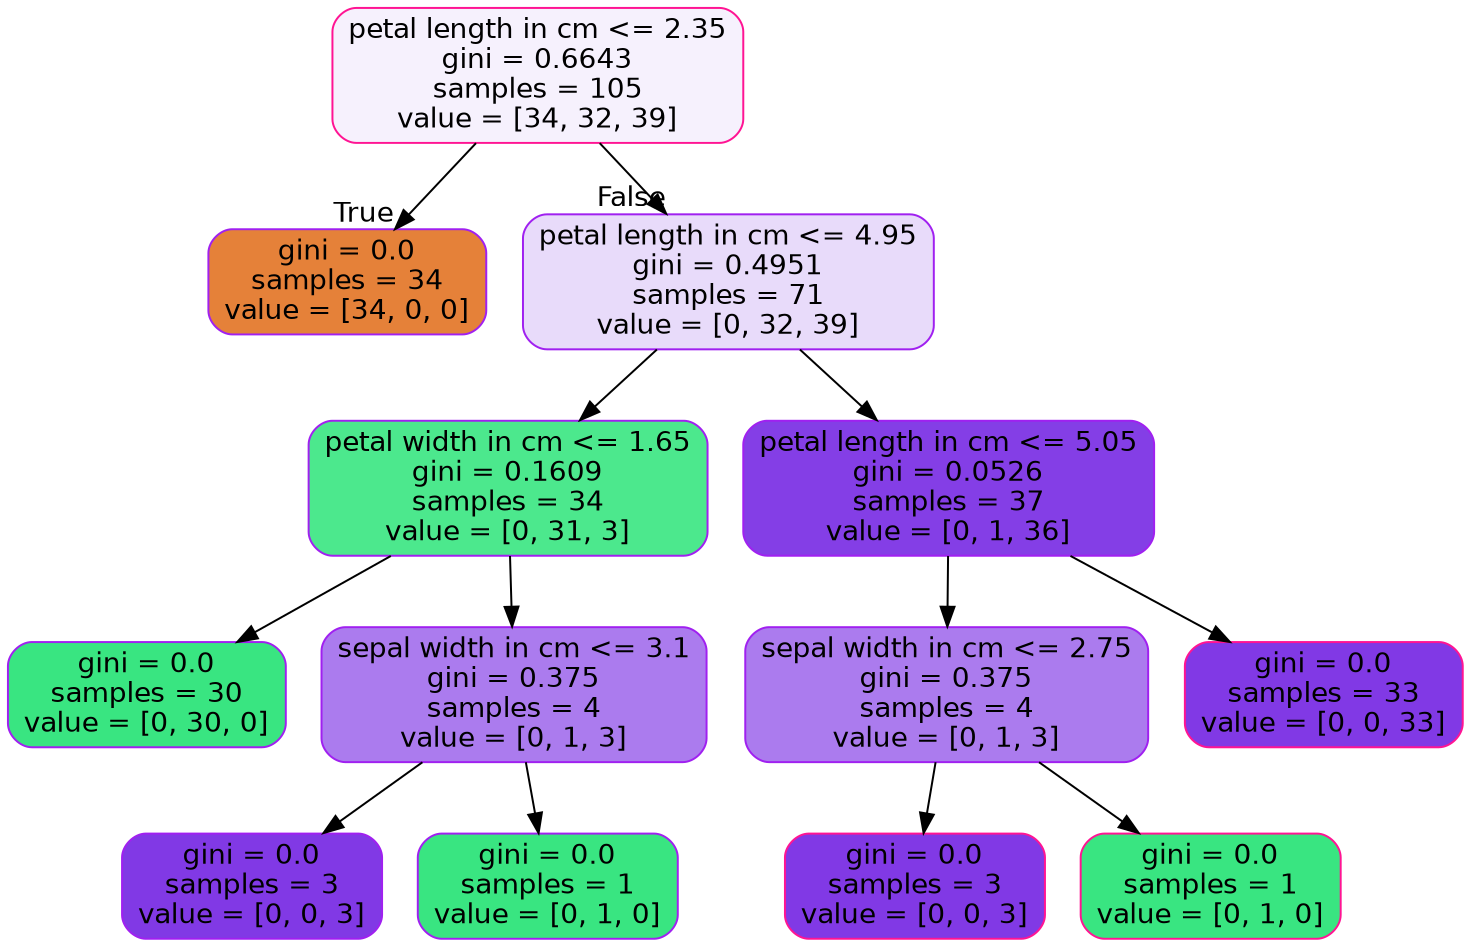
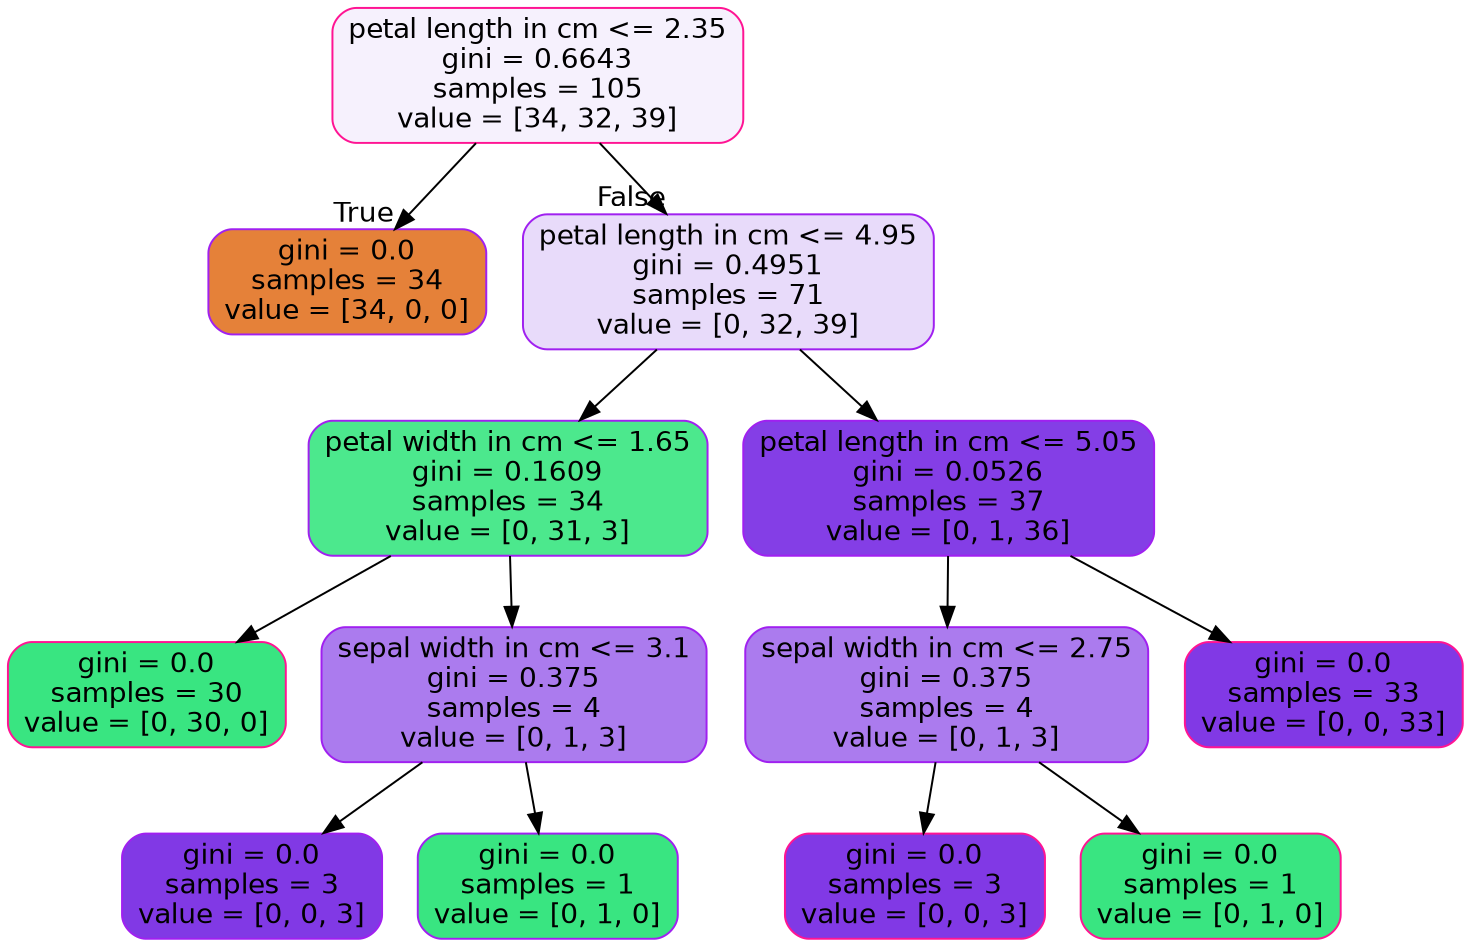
(147, 695) -> (147, 695)
